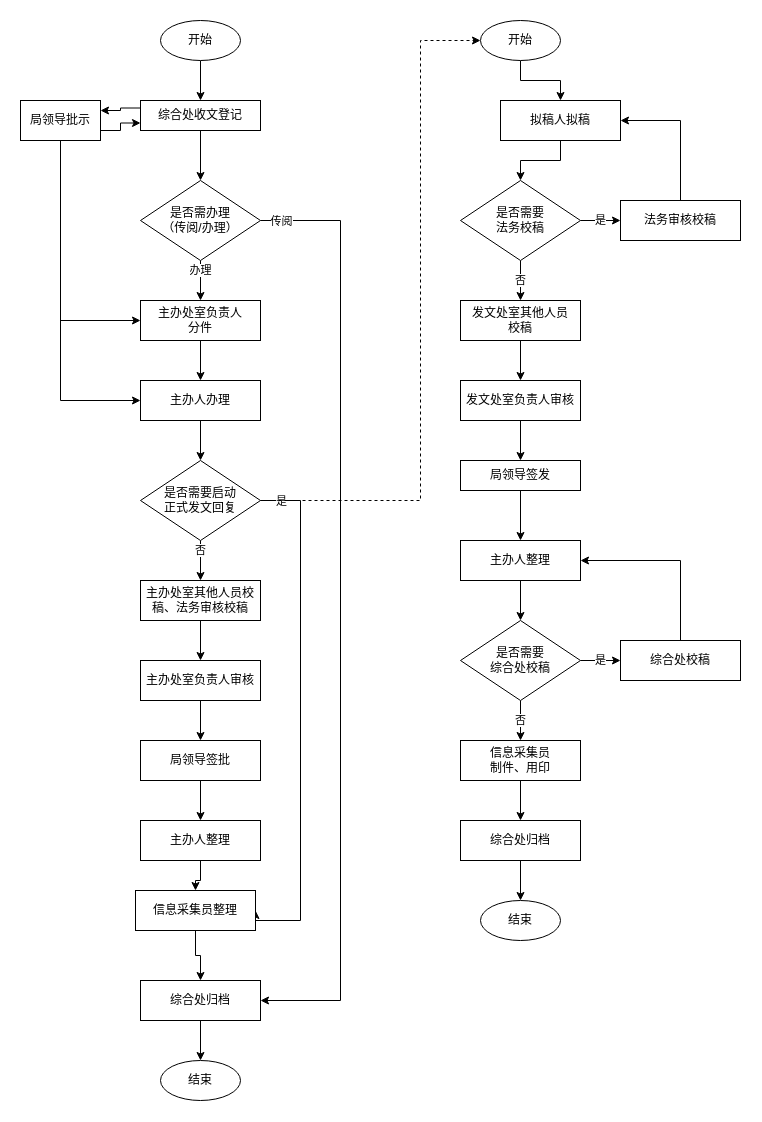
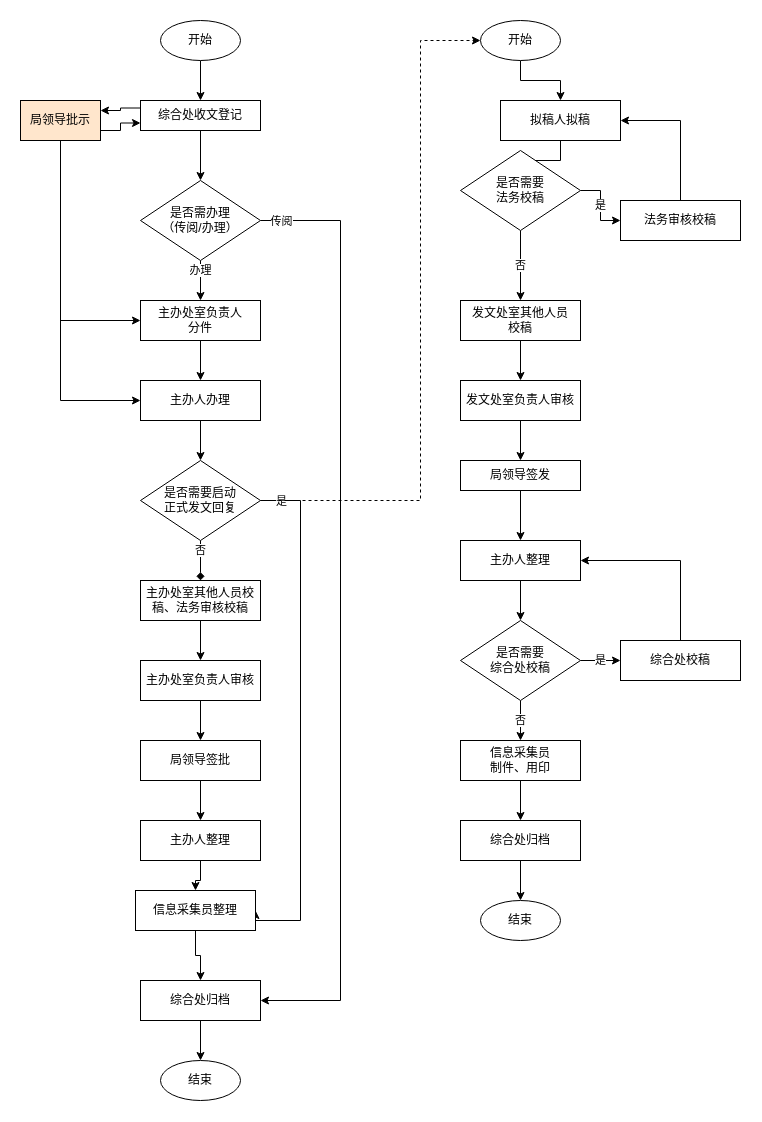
(61, 121) -> (61, 121)
(521, 221) -> (521, 191)
(201, 572) -> (201, 572)
